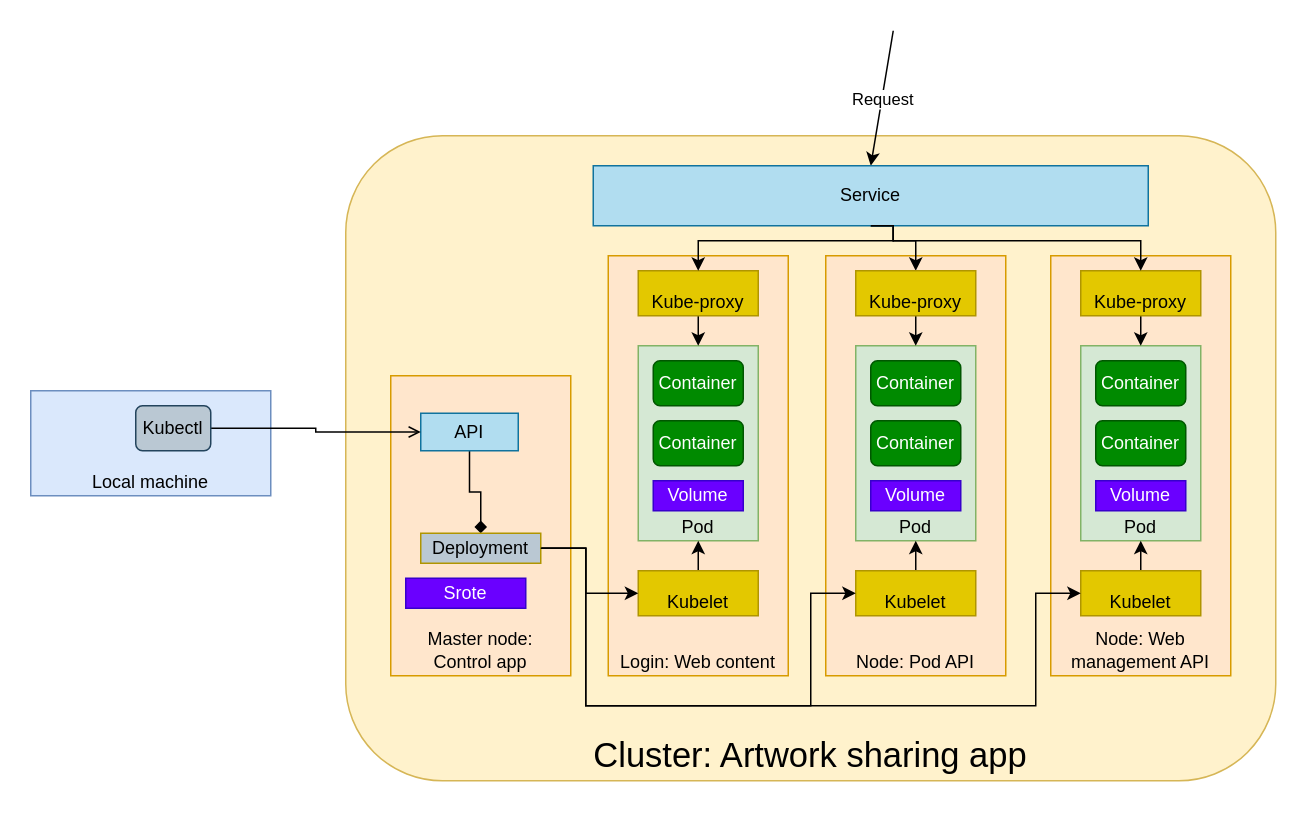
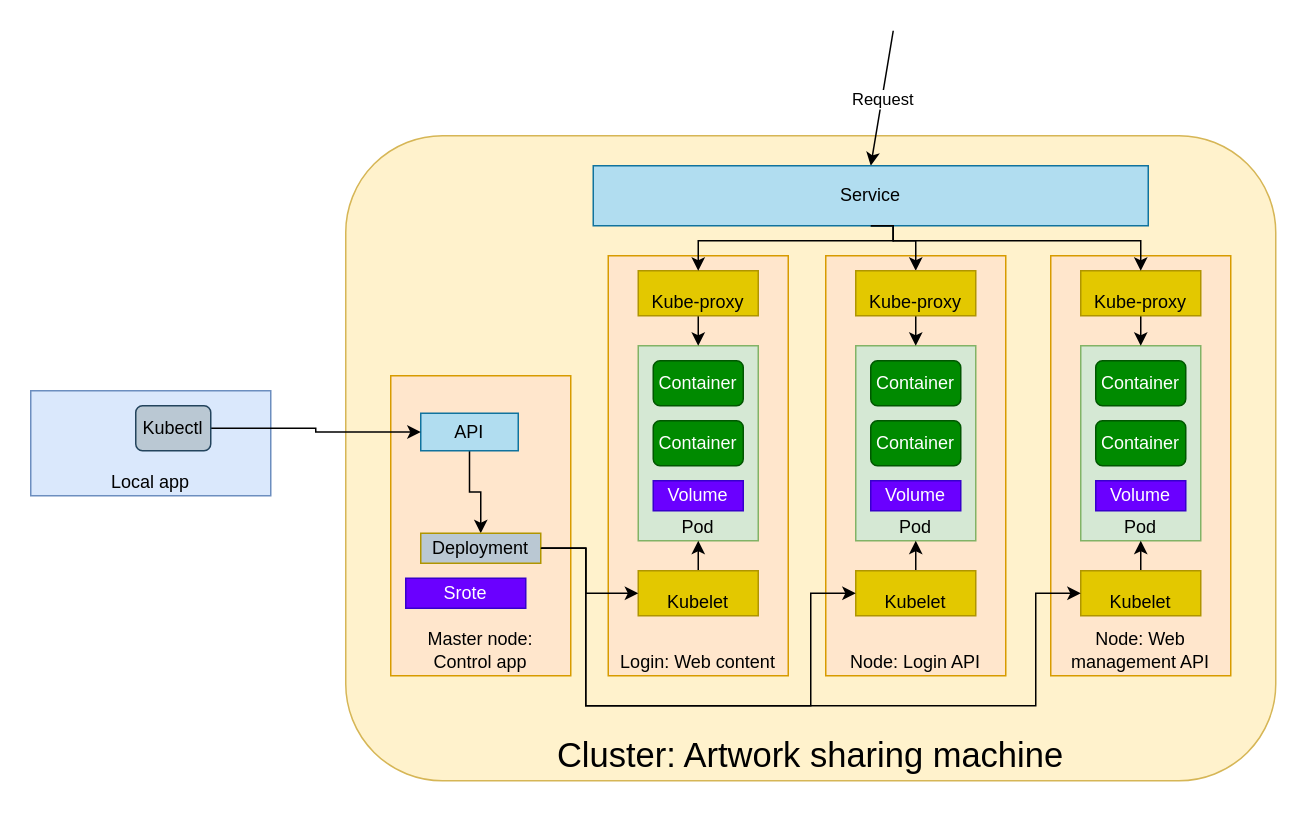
(411, 432) -> (409, 432)
(151, 480) -> (151, 480)
(481, 521) -> (481, 522)
(916, 660) -> (916, 660)
(811, 756) -> (811, 756)
